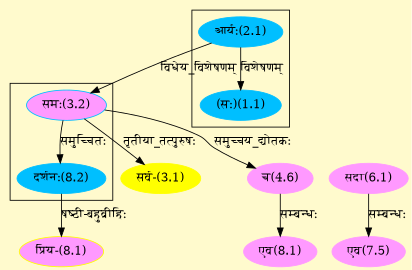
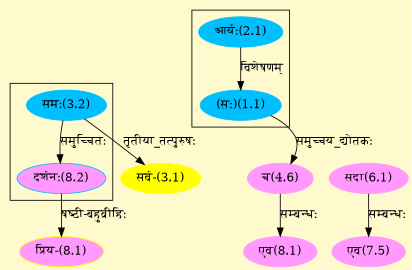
(154, 65) -> none
(66, 105) -> (66, 105)
(180, 128) -> (292, 132)
(61, 178) -> (61, 178)
